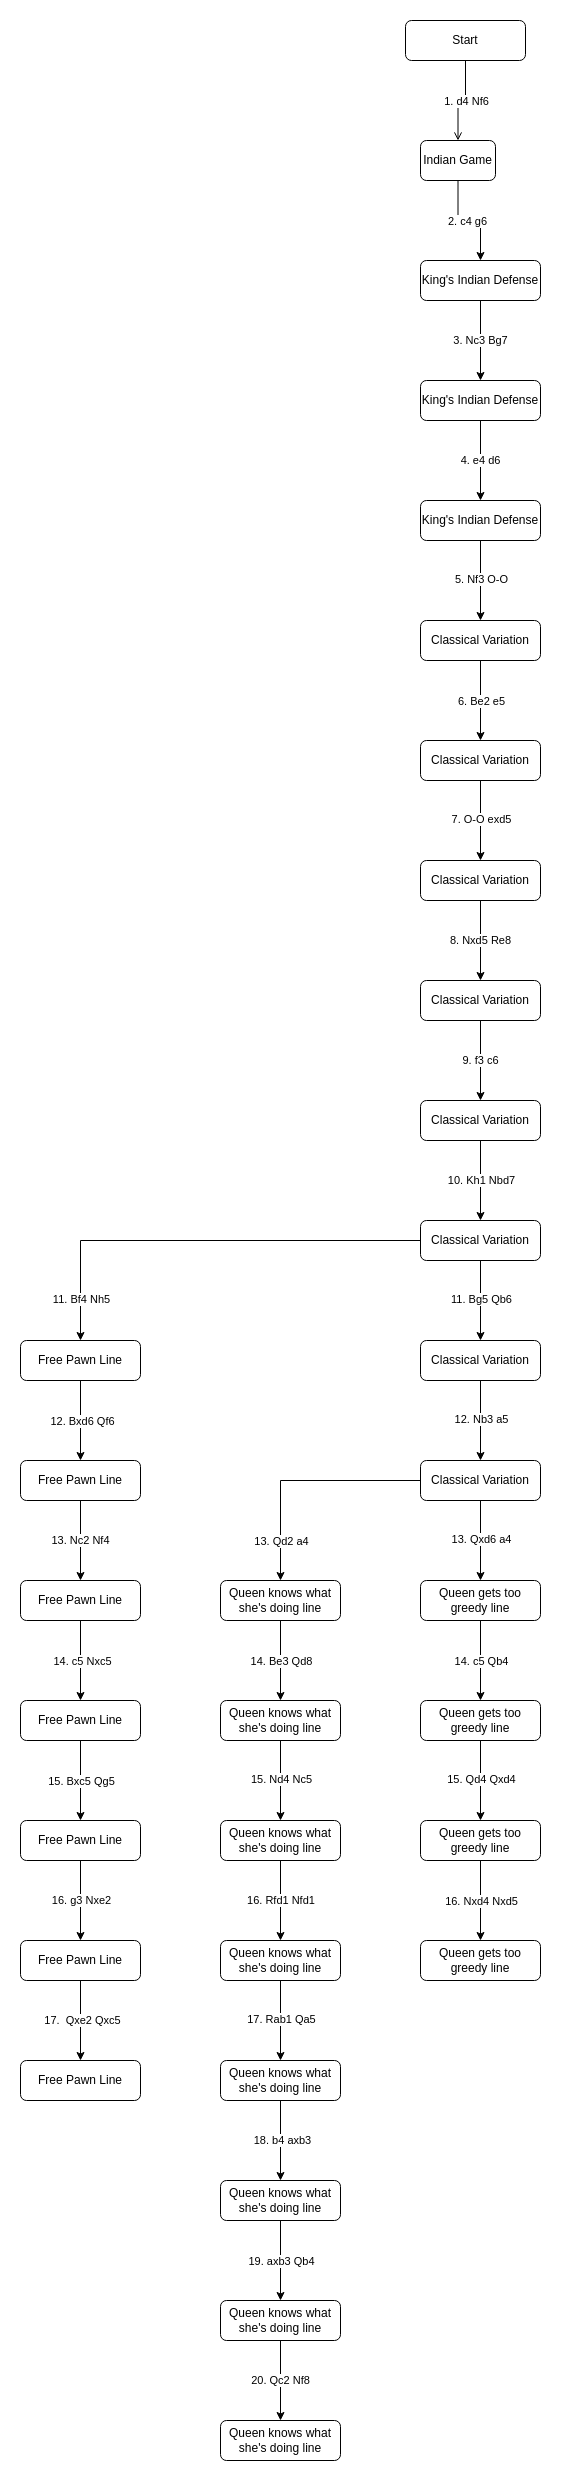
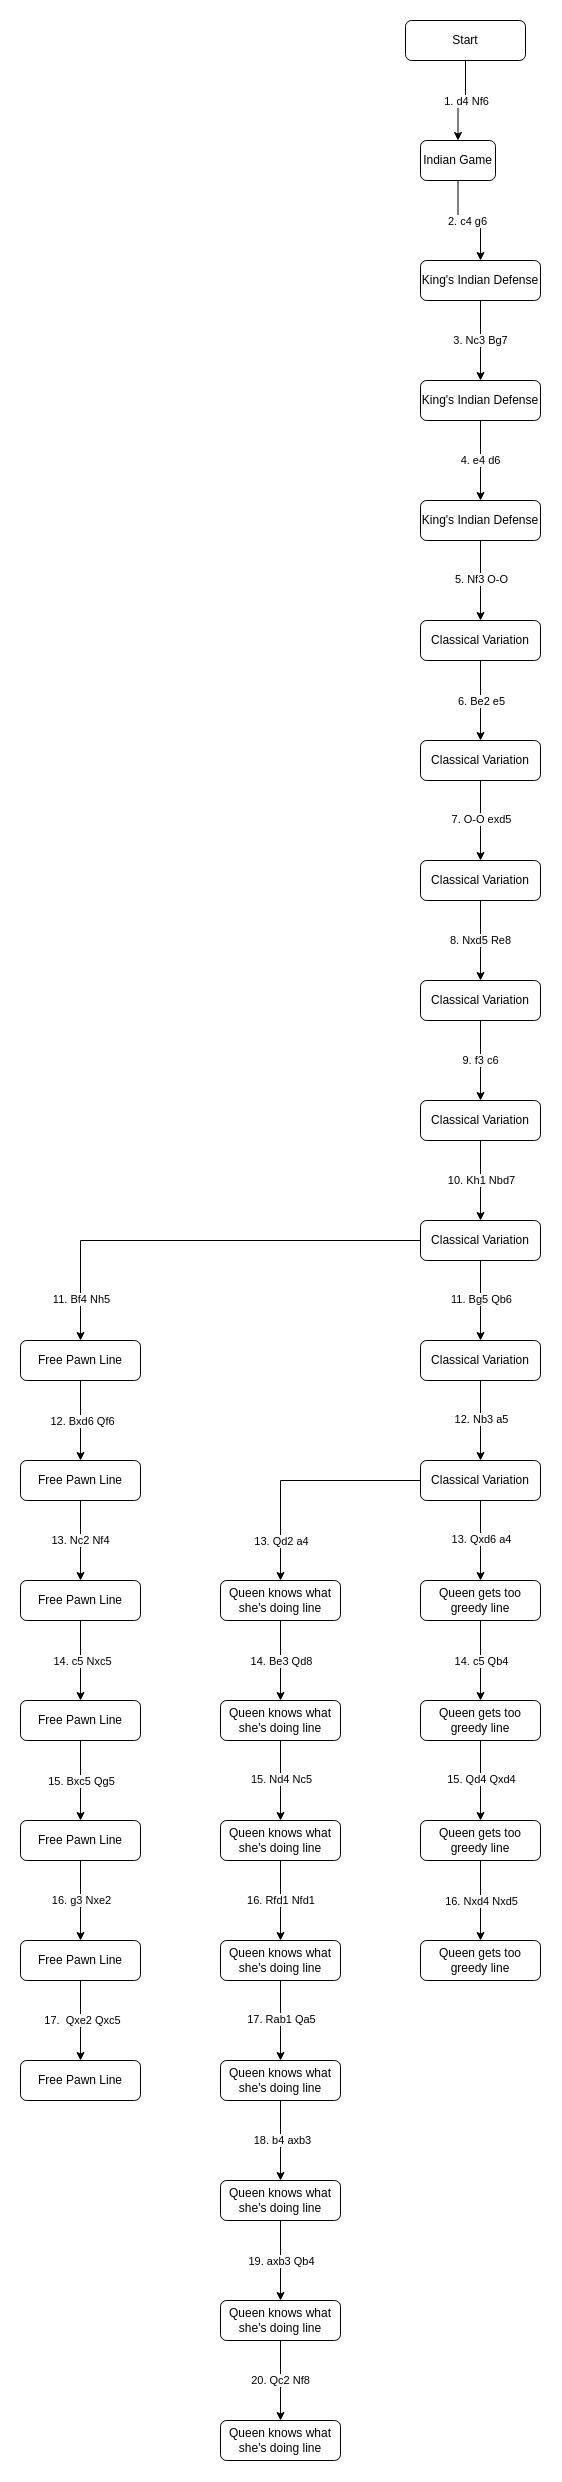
(458, 133) -> (458, 132)
